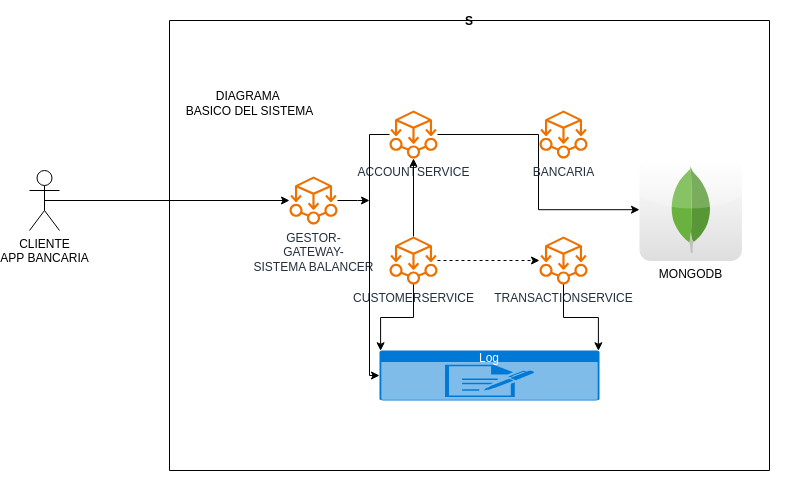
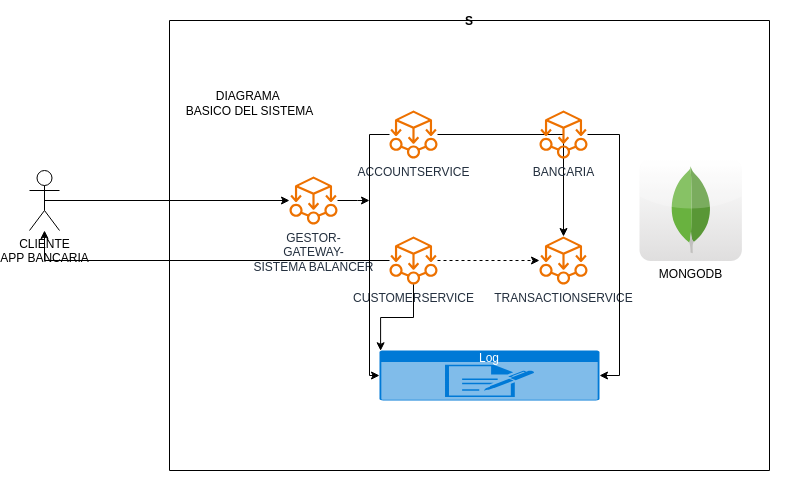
(414, 201) -> (206, 261)
(547, 210) -> (564, 186)
none -> (620, 246)
(577, 318) -> none
